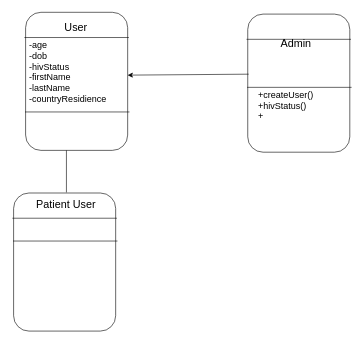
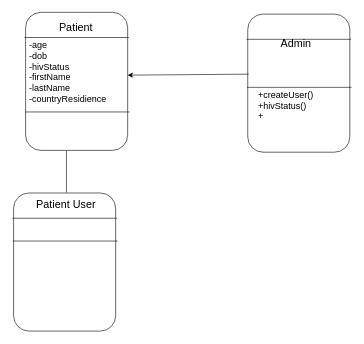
(76, 27) -> (76, 27)
